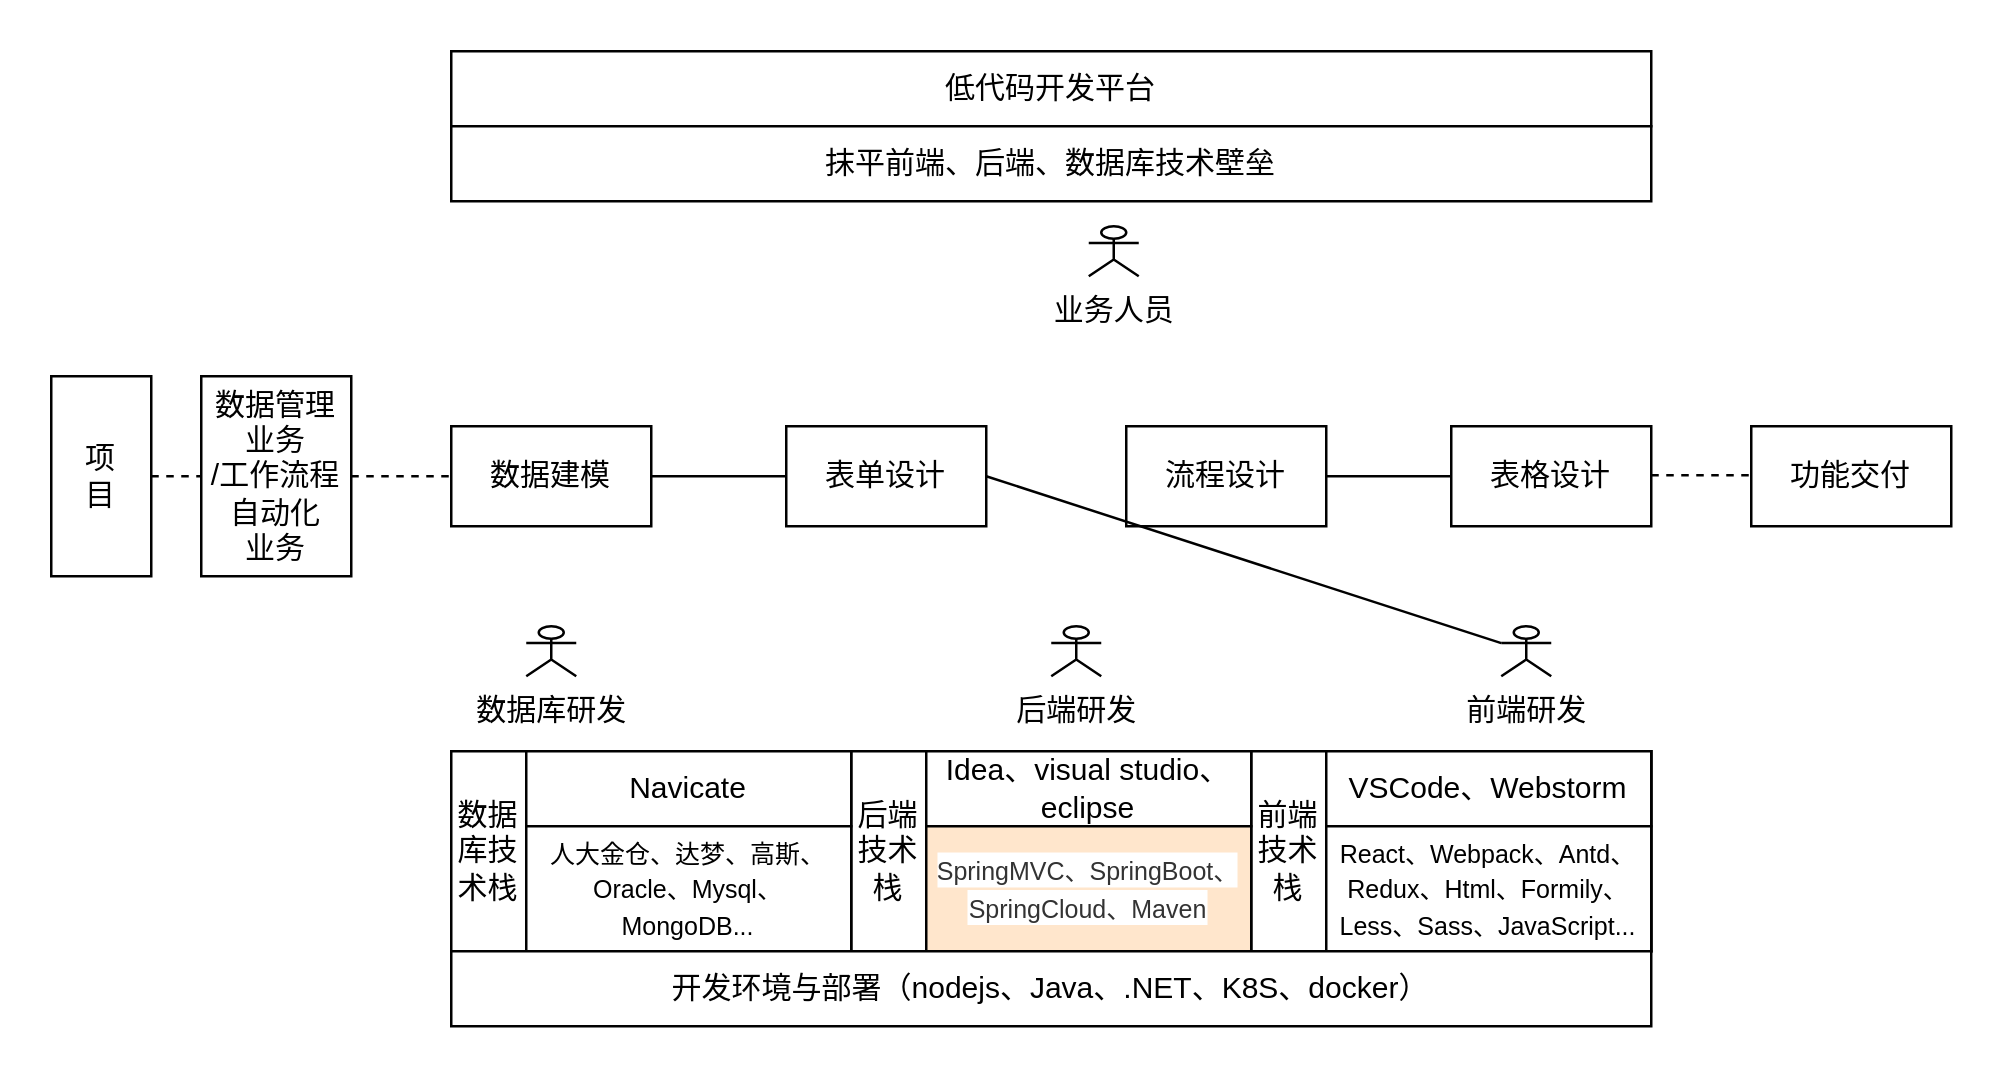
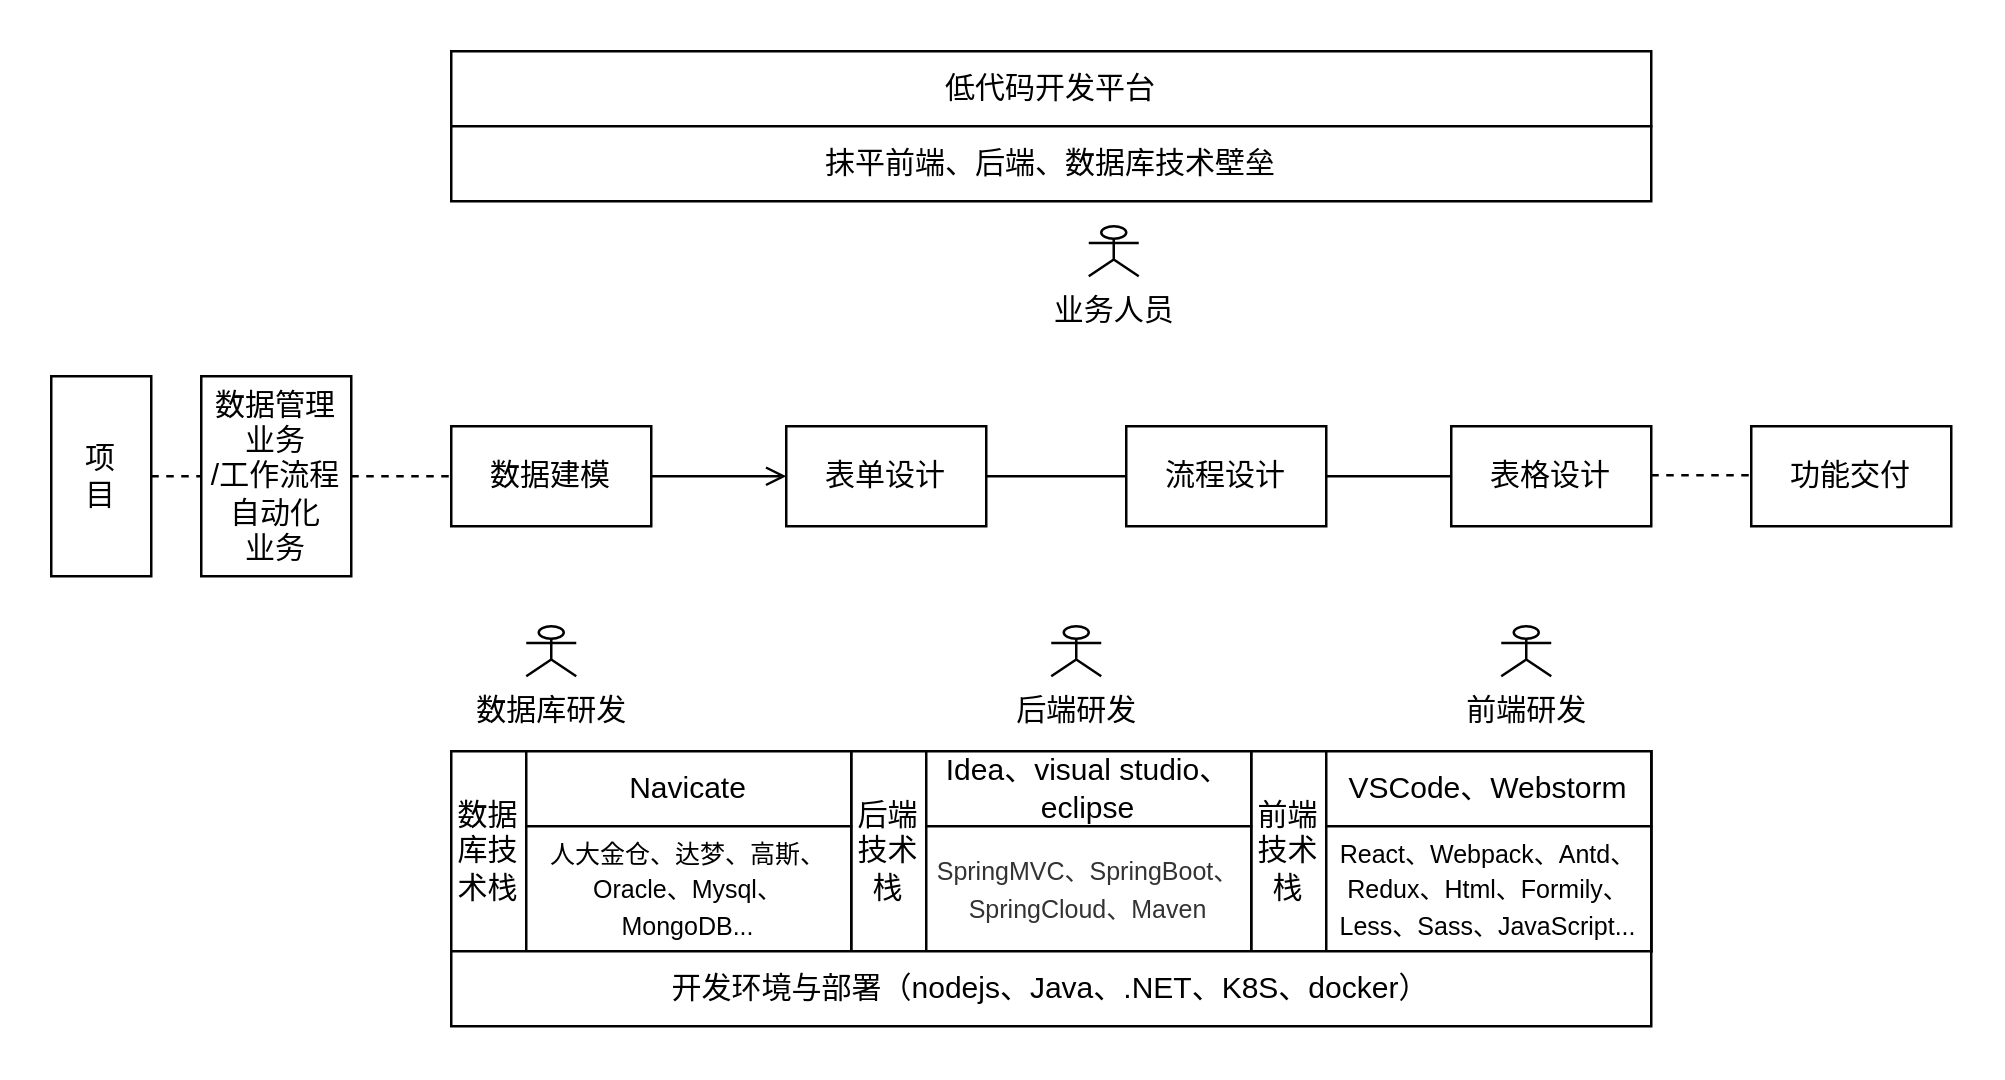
(779, 476) -> (777, 476)
(1243, 560) -> (1056, 476)
(1089, 889) -> (1089, 889)
